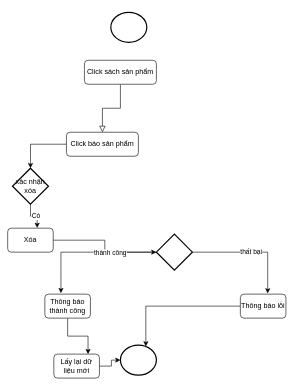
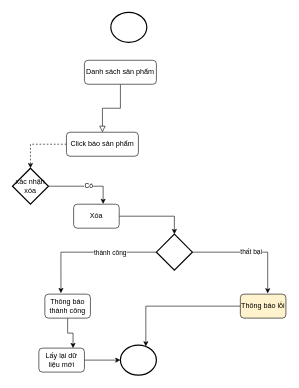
(120, 72) -> (120, 72)
(38, 144) -> (38, 144)
(30, 240) -> (96, 216)
(263, 306) -> (263, 306)
(77, 366) -> (62, 360)
